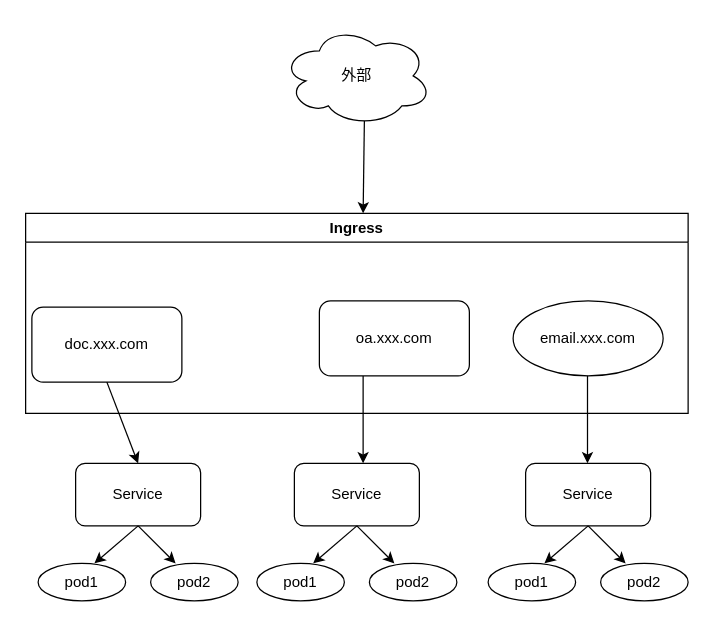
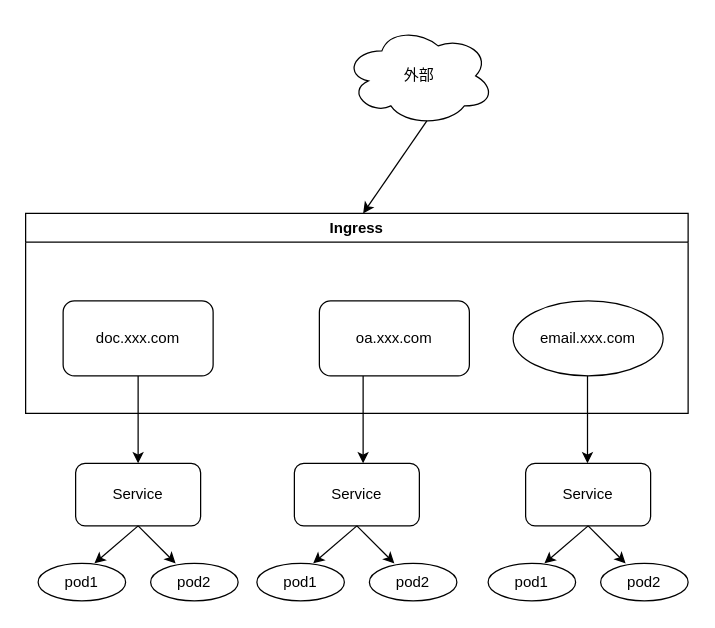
(357, 76) -> (419, 76)
(107, 344) -> (138, 338)
